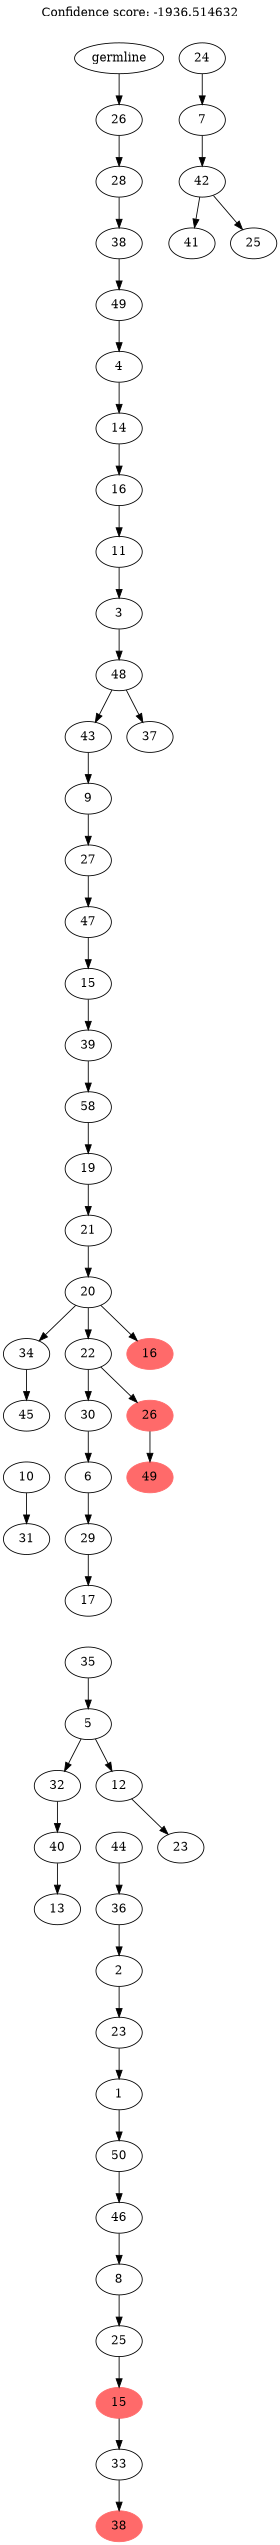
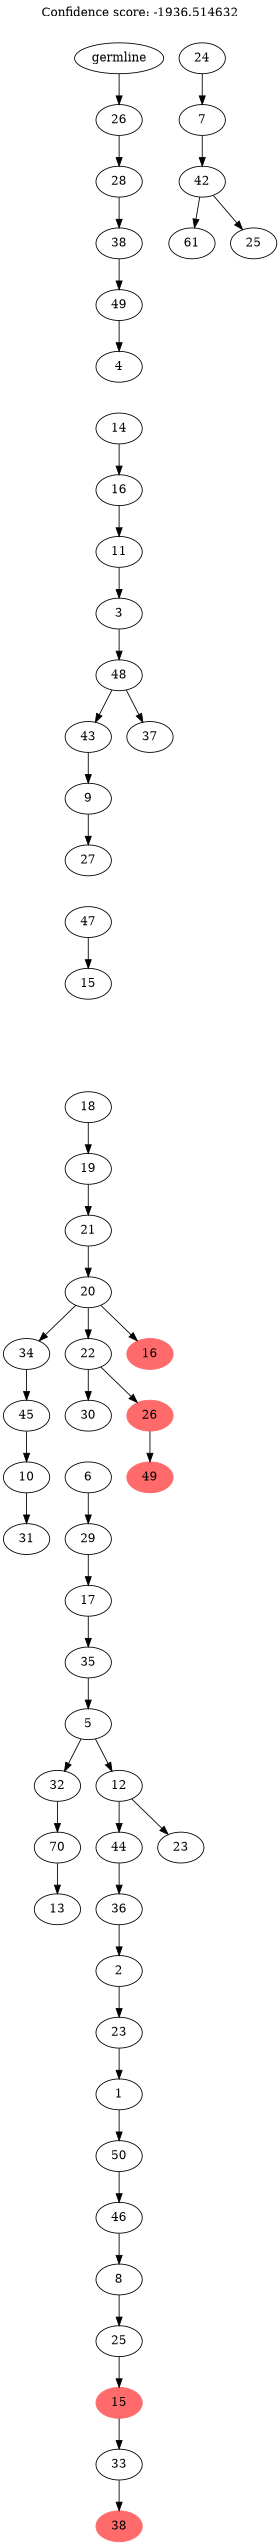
(192, 243) -> (192, 243)
(119, 393) -> none
(88, 887) -> none
(88, 1045) -> none
(88, 1107) -> (88, 1107)
none -> (27, 1442)
(88, 1442) -> none
none -> (88, 1627)
none -> (119, 1813)
(57, 1848) -> (57, 1848)
